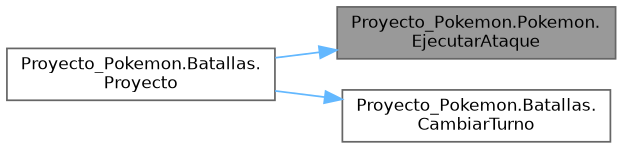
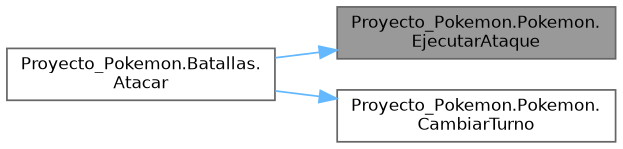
(141, 74) -> (141, 74)
(476, 116) -> (476, 116)
